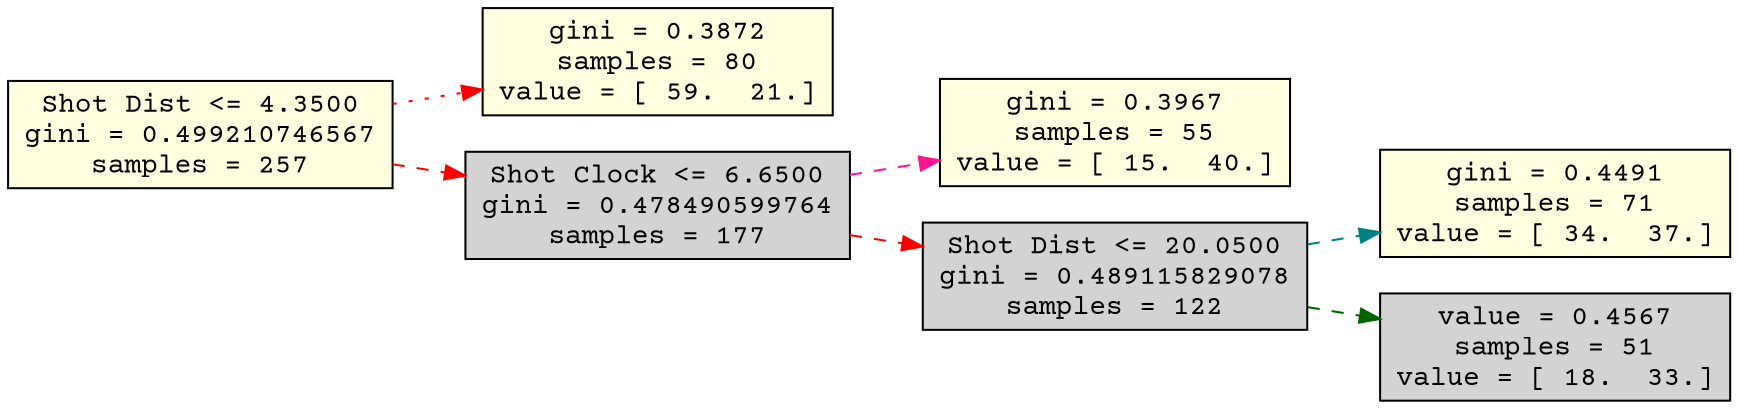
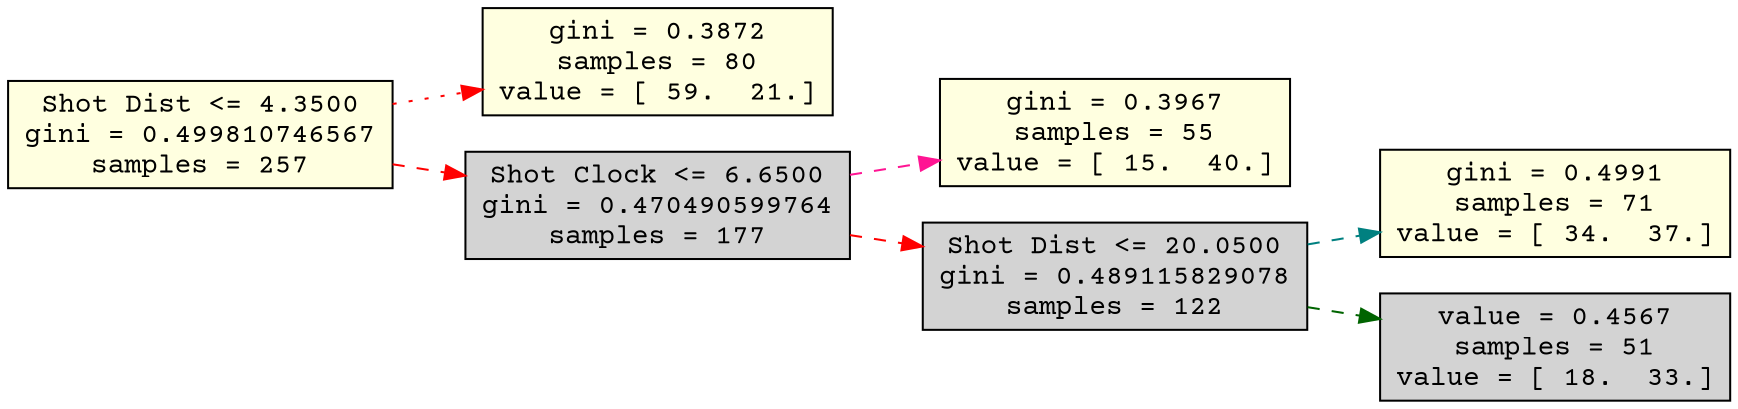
(200, 135) -> (200, 135)
(1555, 203) -> (1555, 203)
(658, 205) -> (658, 205)
